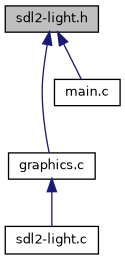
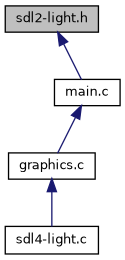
(42, 99) -> (67, 135)
(52, 240) -> (52, 240)
